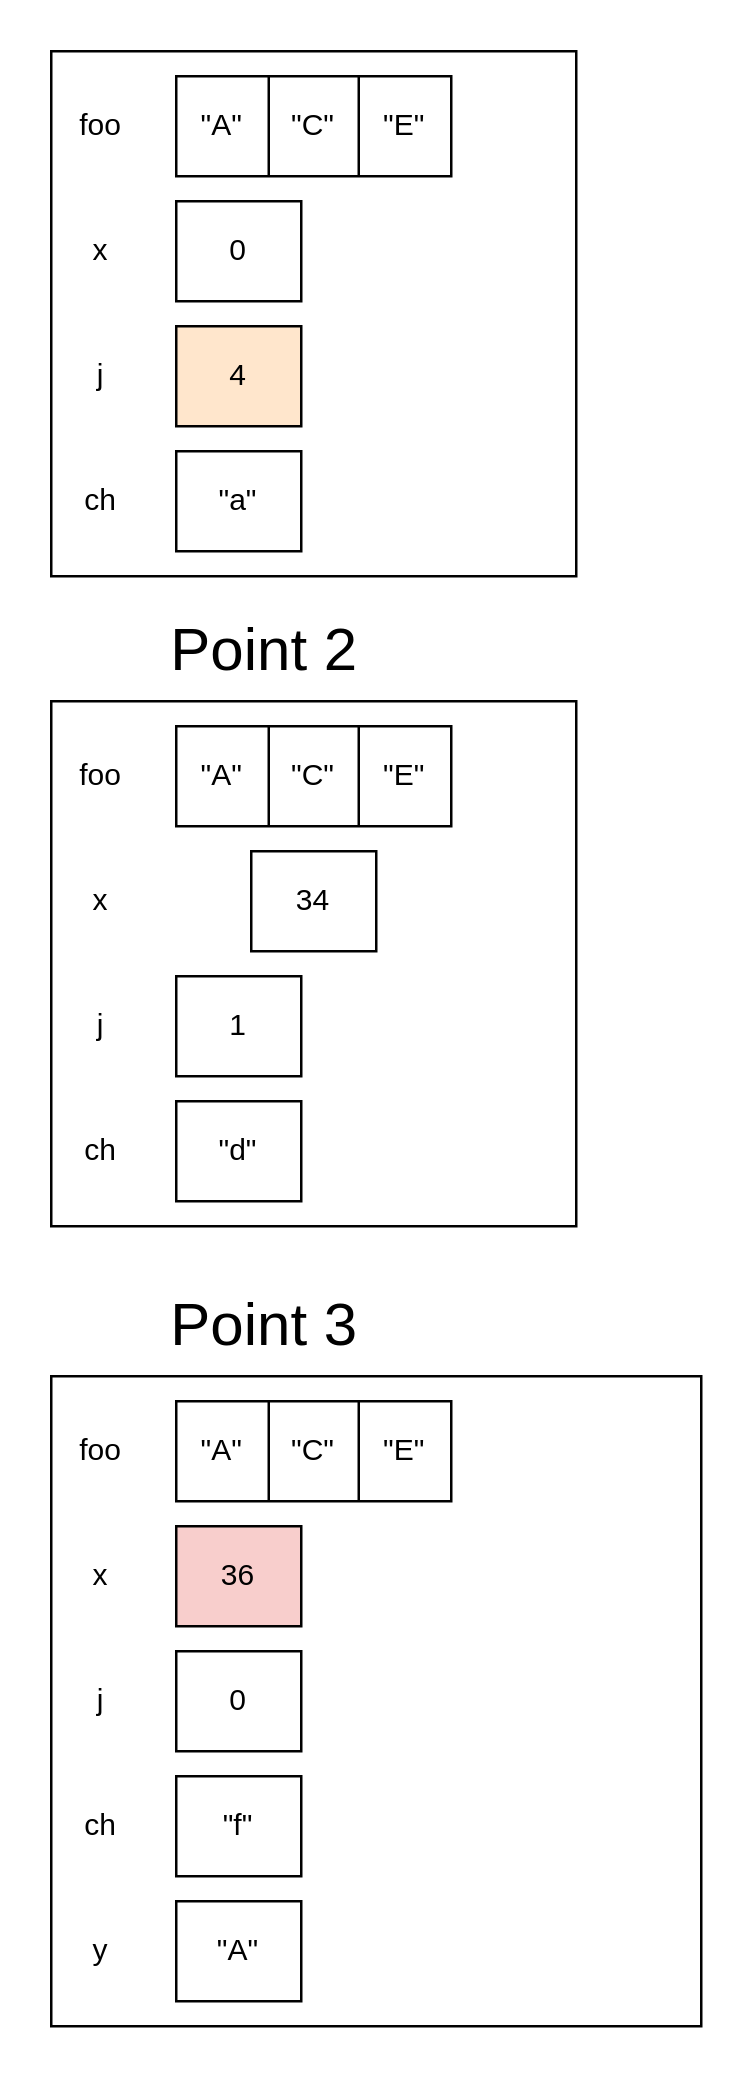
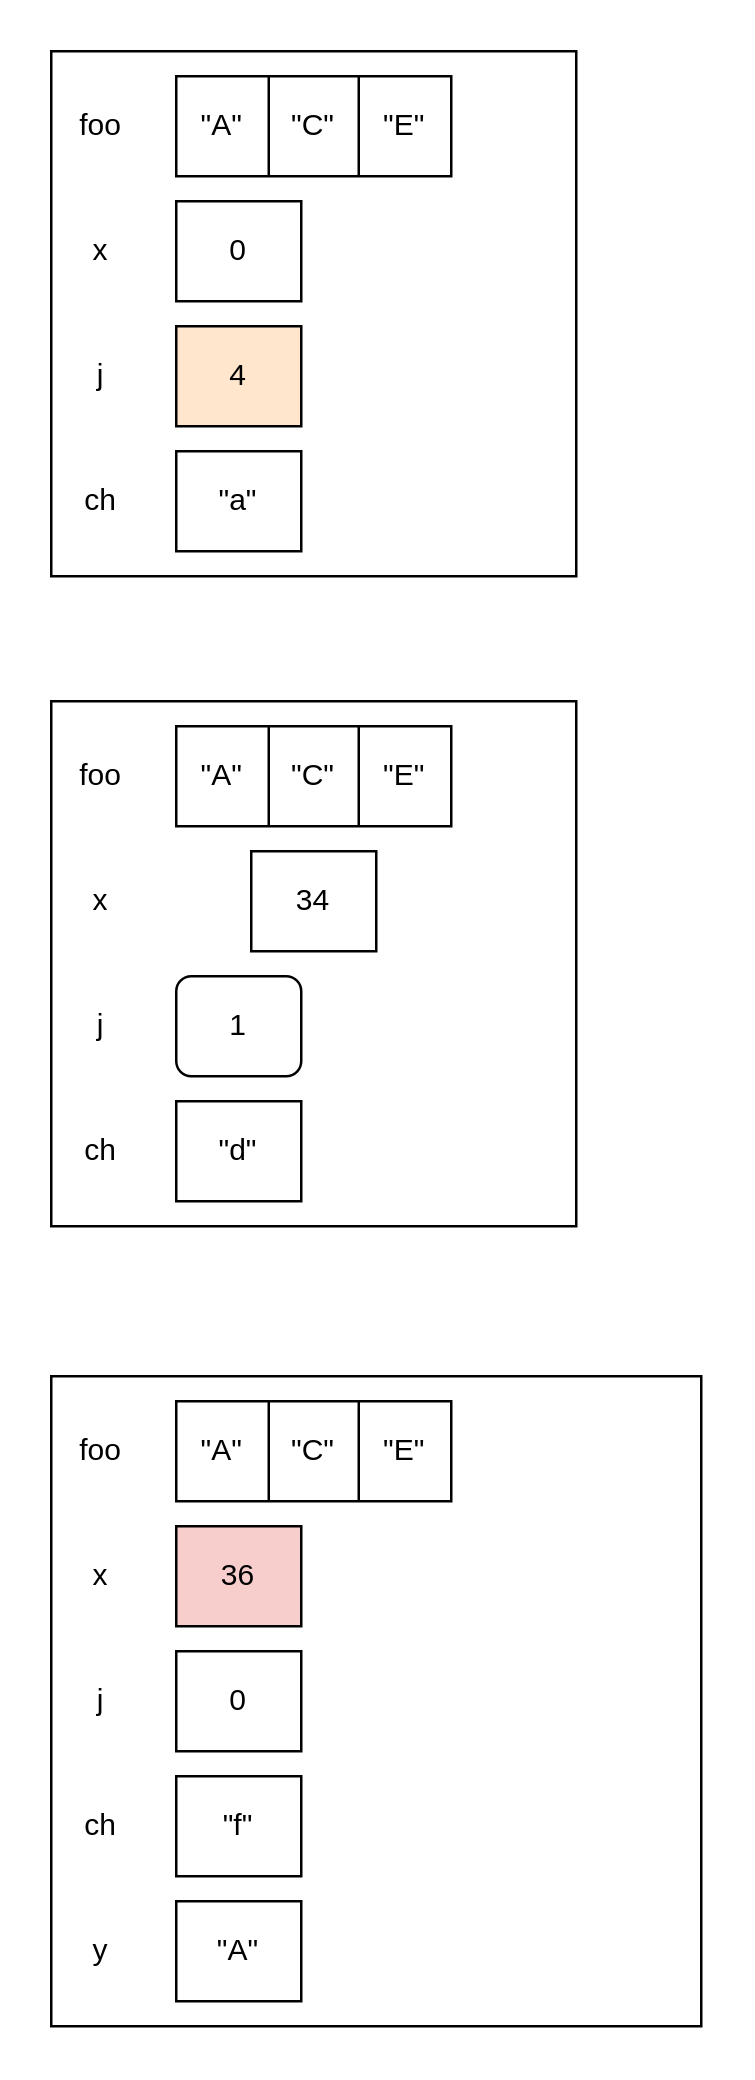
(264, 651) -> none
(239, 1026) -> (239, 1026)
(264, 1326) -> none
